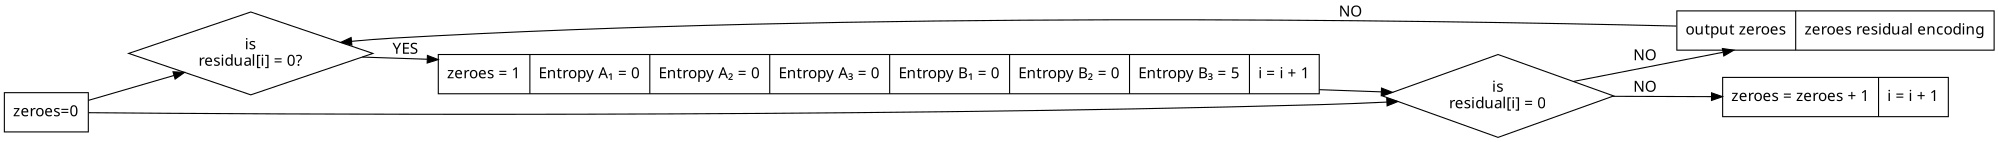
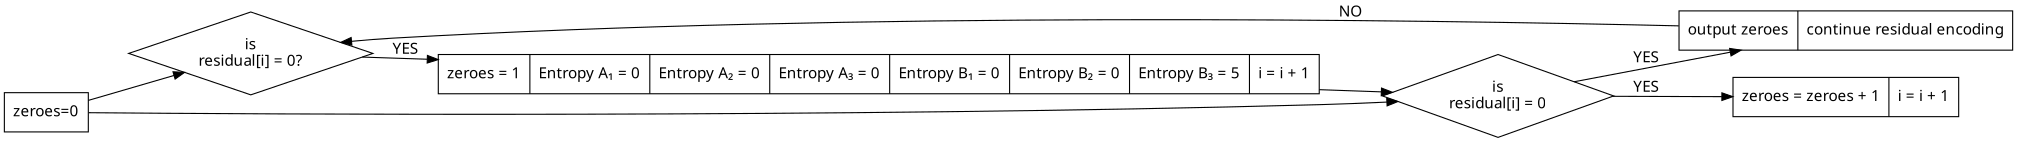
(1895, 30) -> (1905, 30)
(1645, 56) -> (1646, 58)
(1645, 88) -> (1646, 88)
